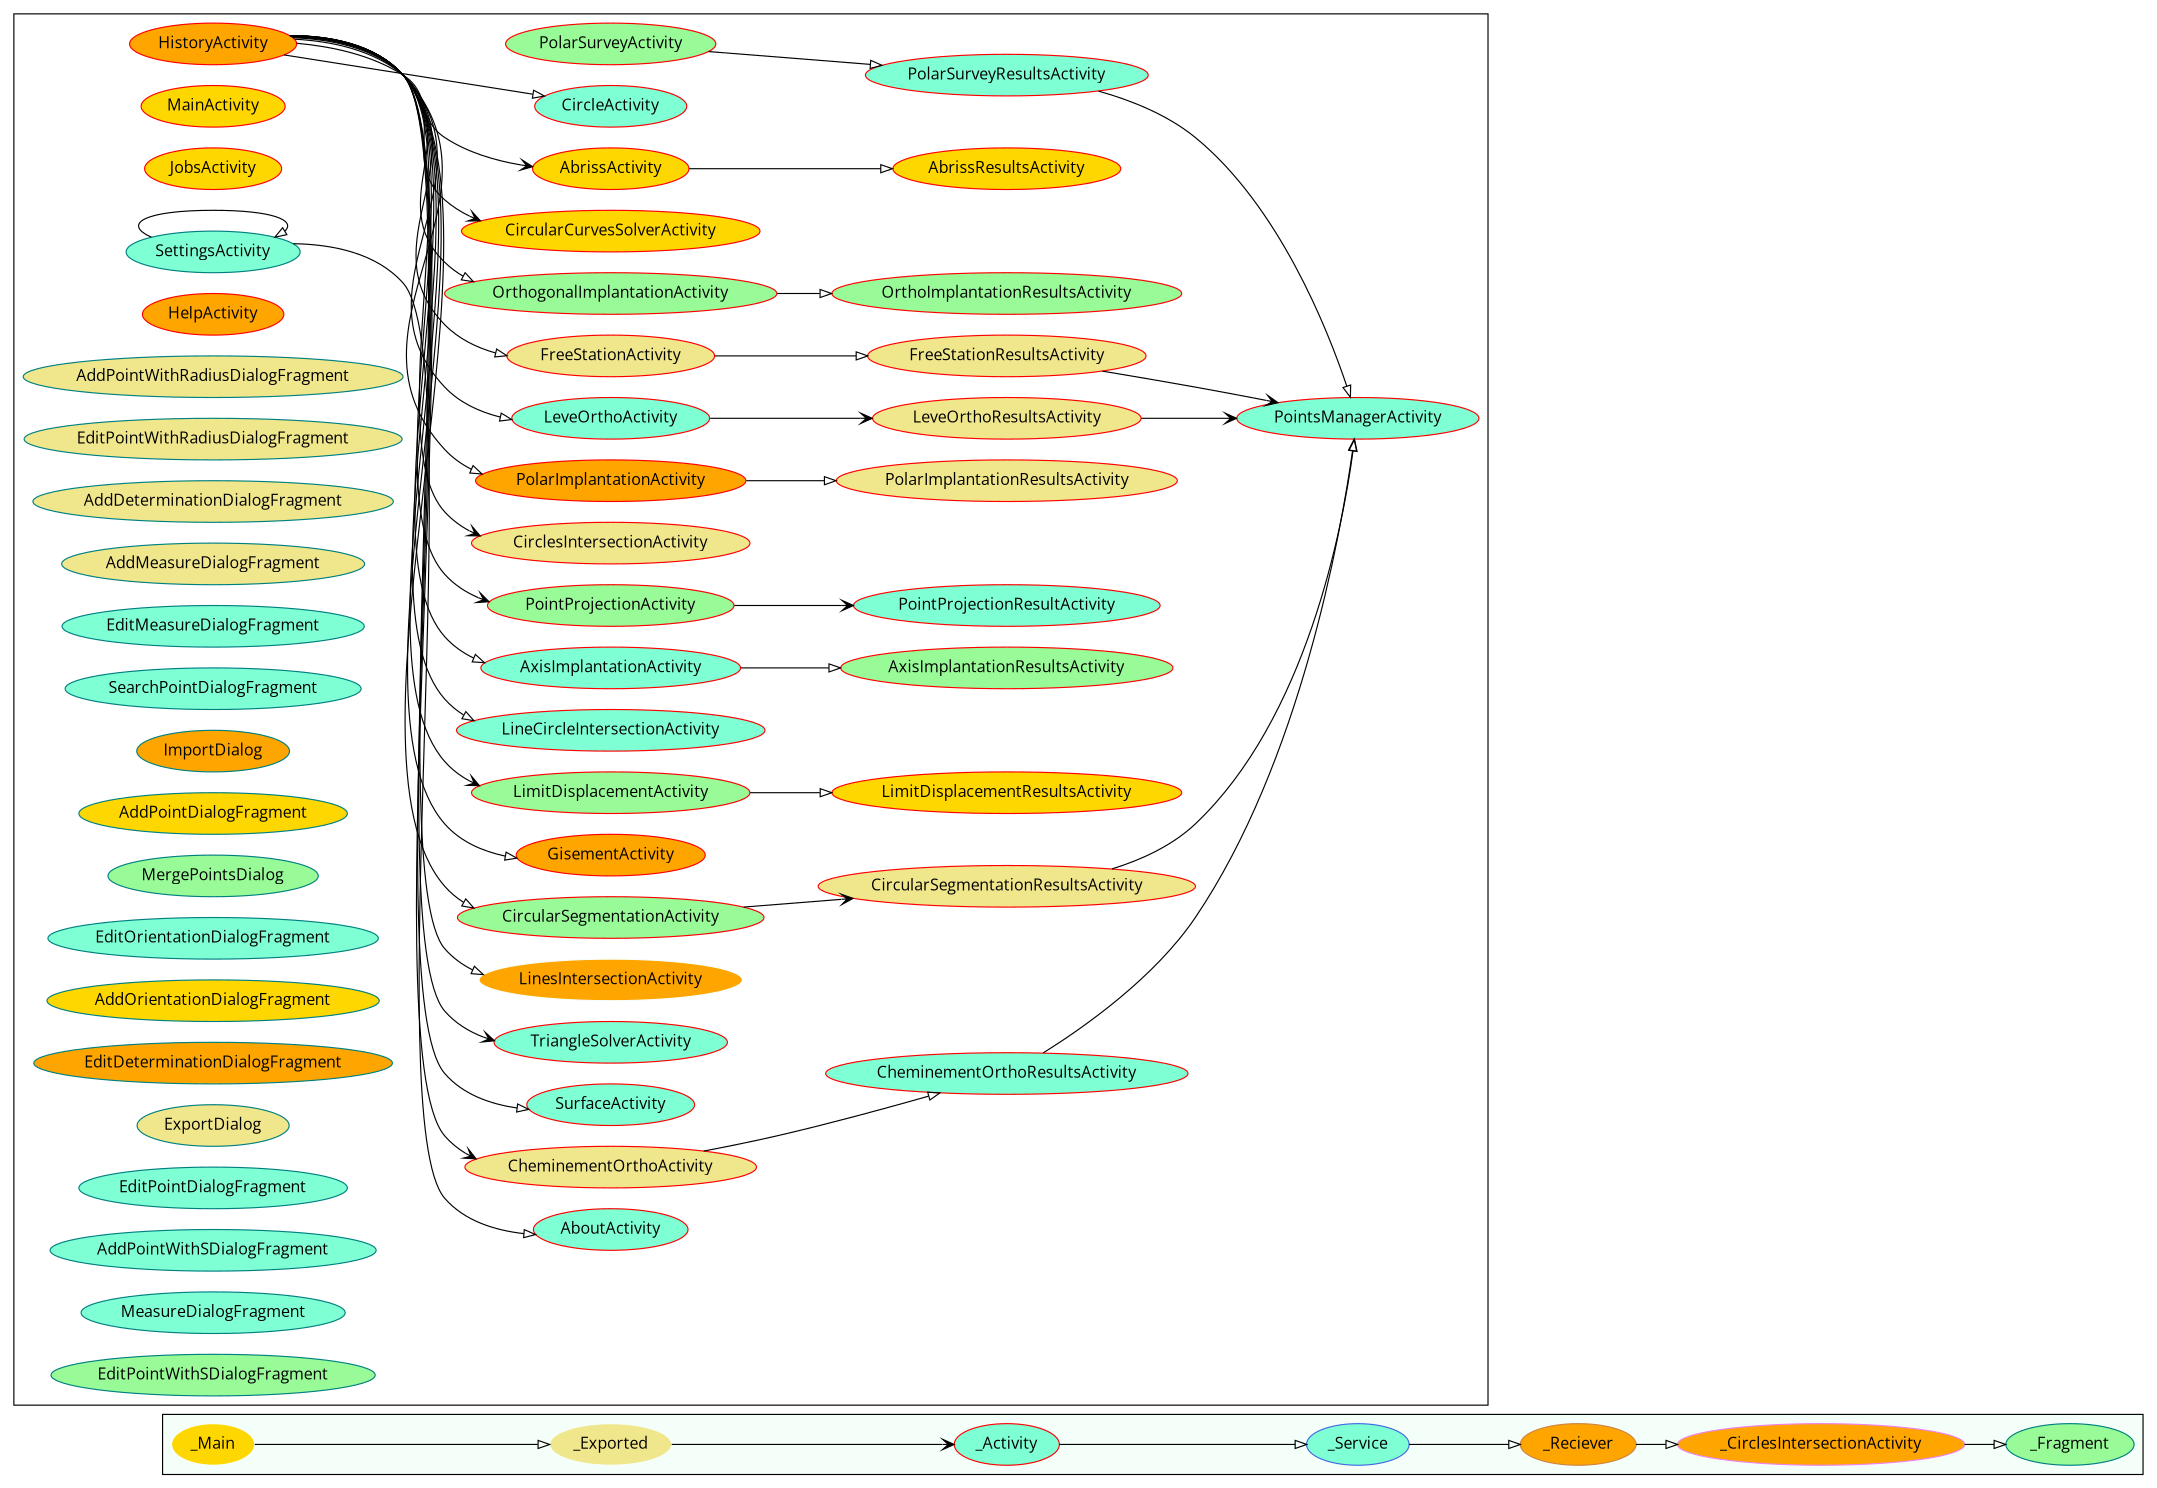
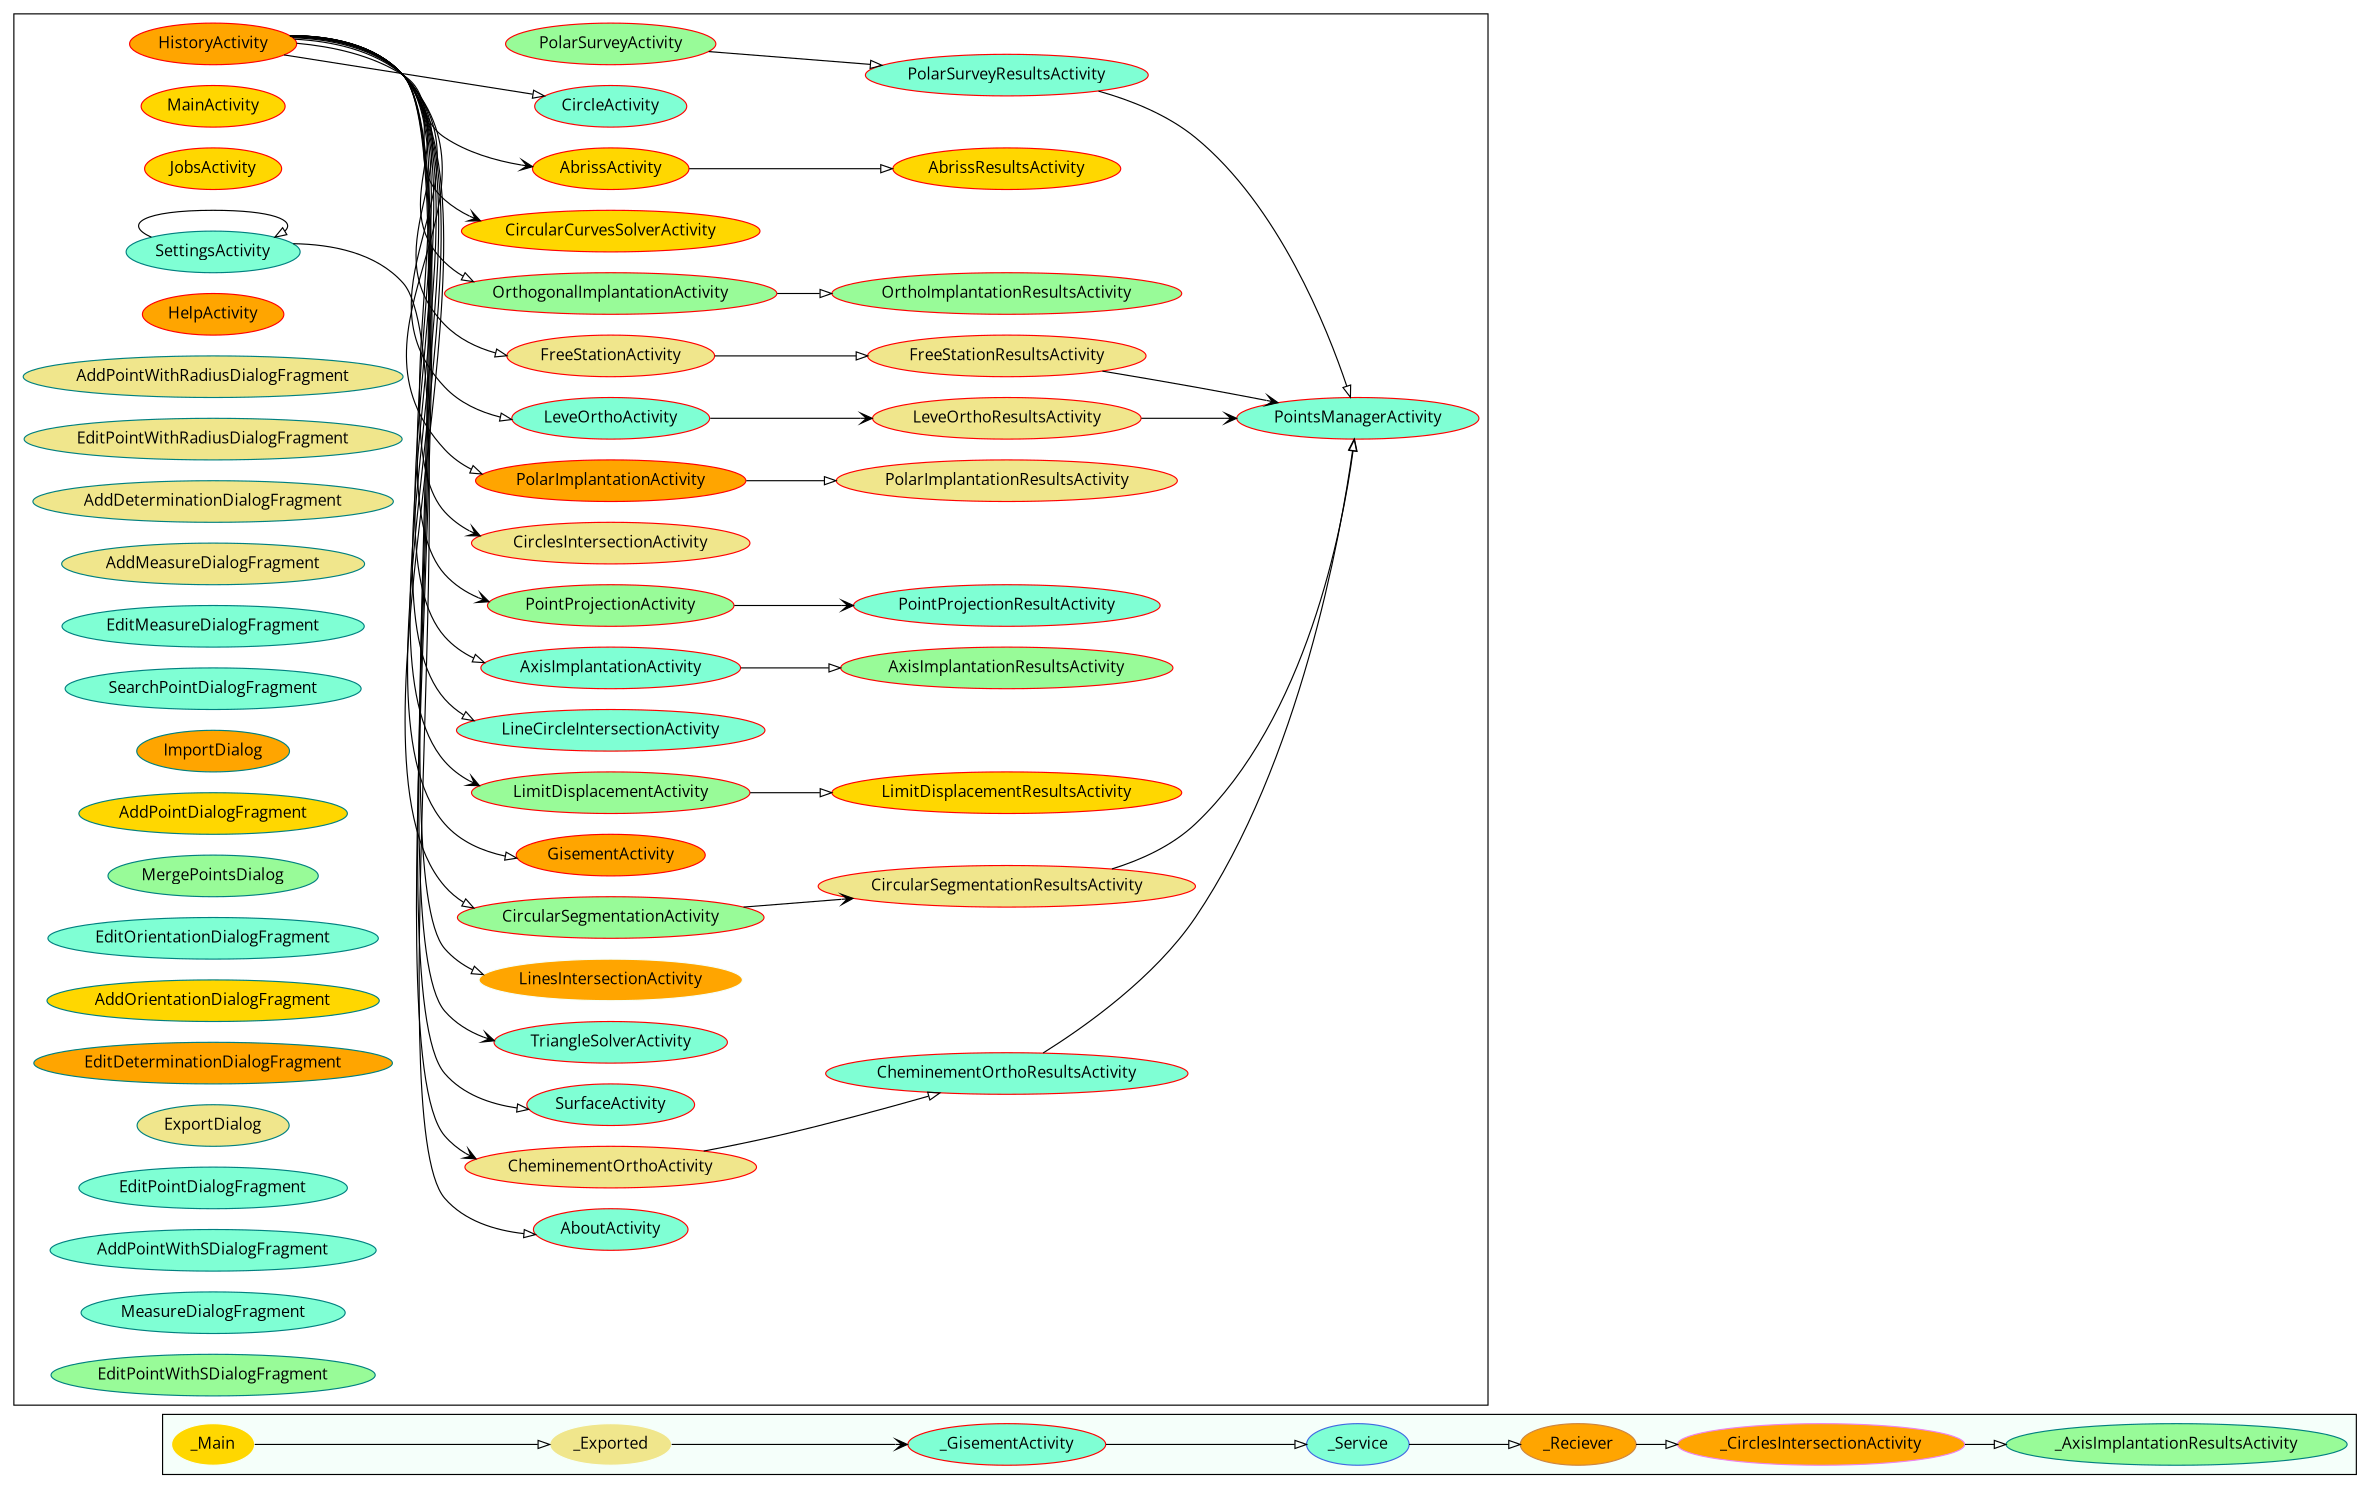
(1007, 1444) -> (1007, 1444)
(2070, 1444) -> (2177, 1444)
